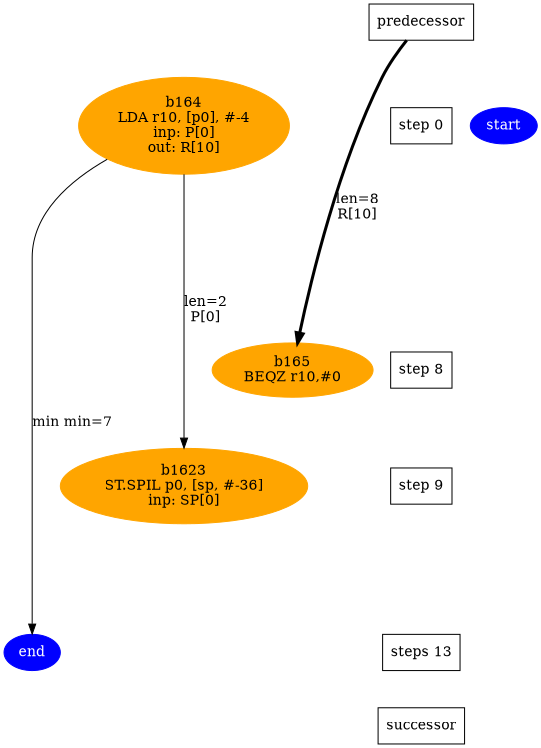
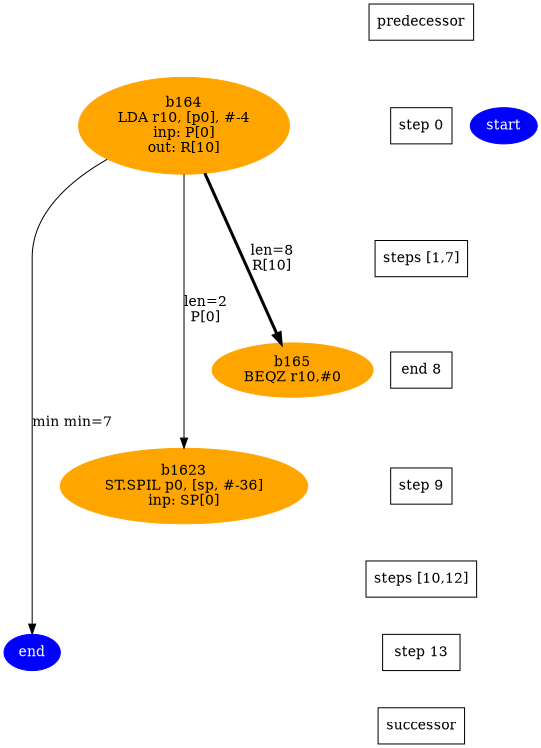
(340, 182) -> (241, 254)
none -> (421, 259)
(421, 370) -> (421, 370)
none -> (421, 579)
(421, 652) -> (421, 652)
